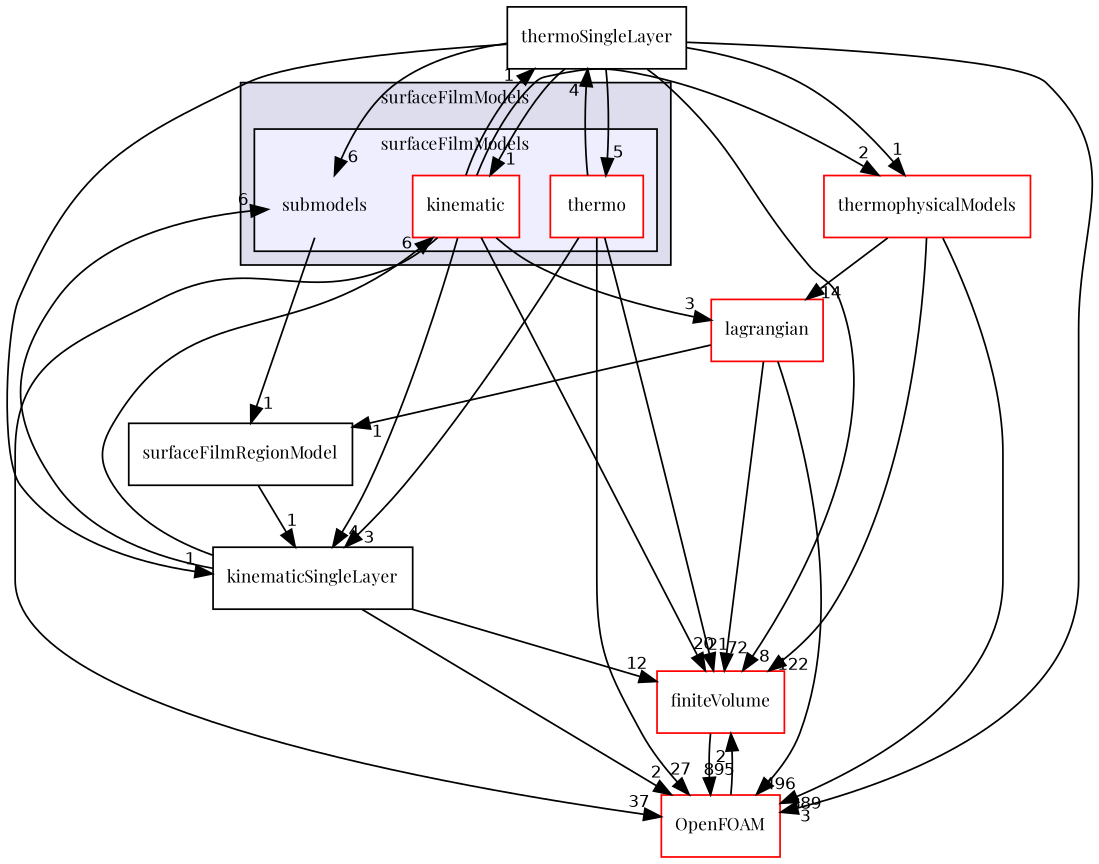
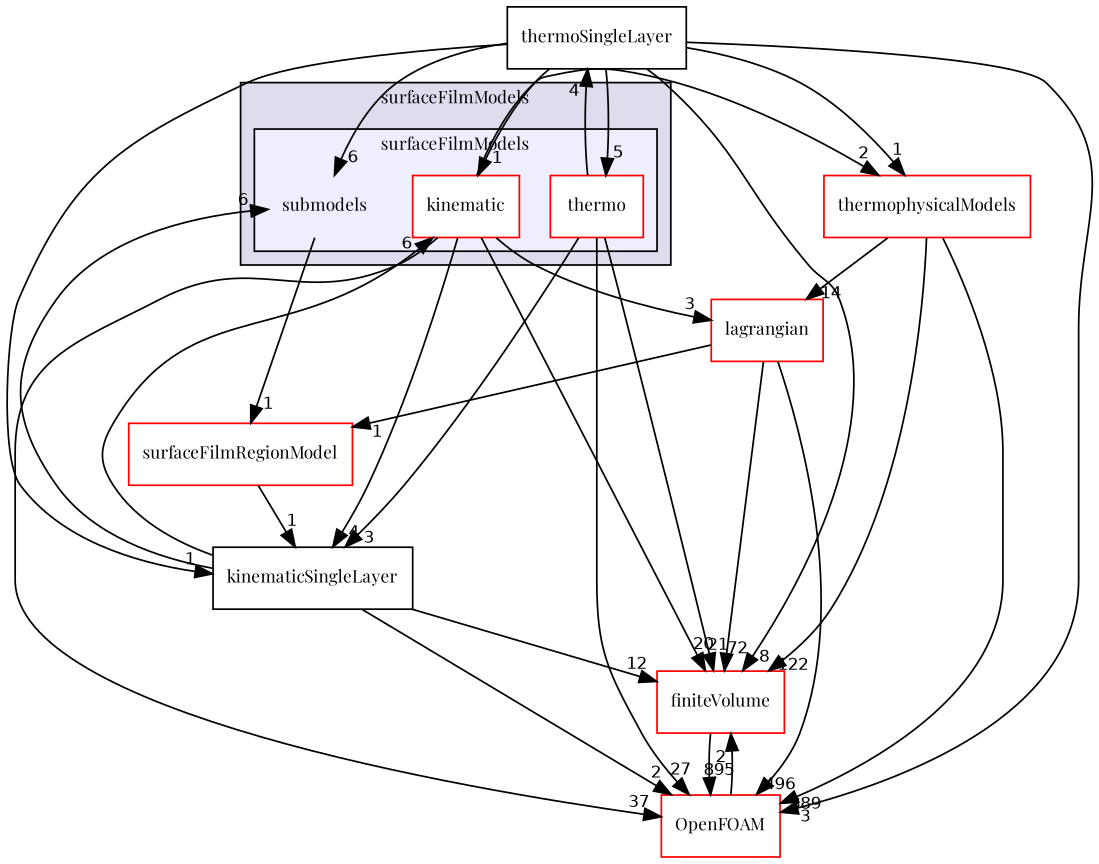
(493, 118) -> none
(241, 454) -> (241, 454)
